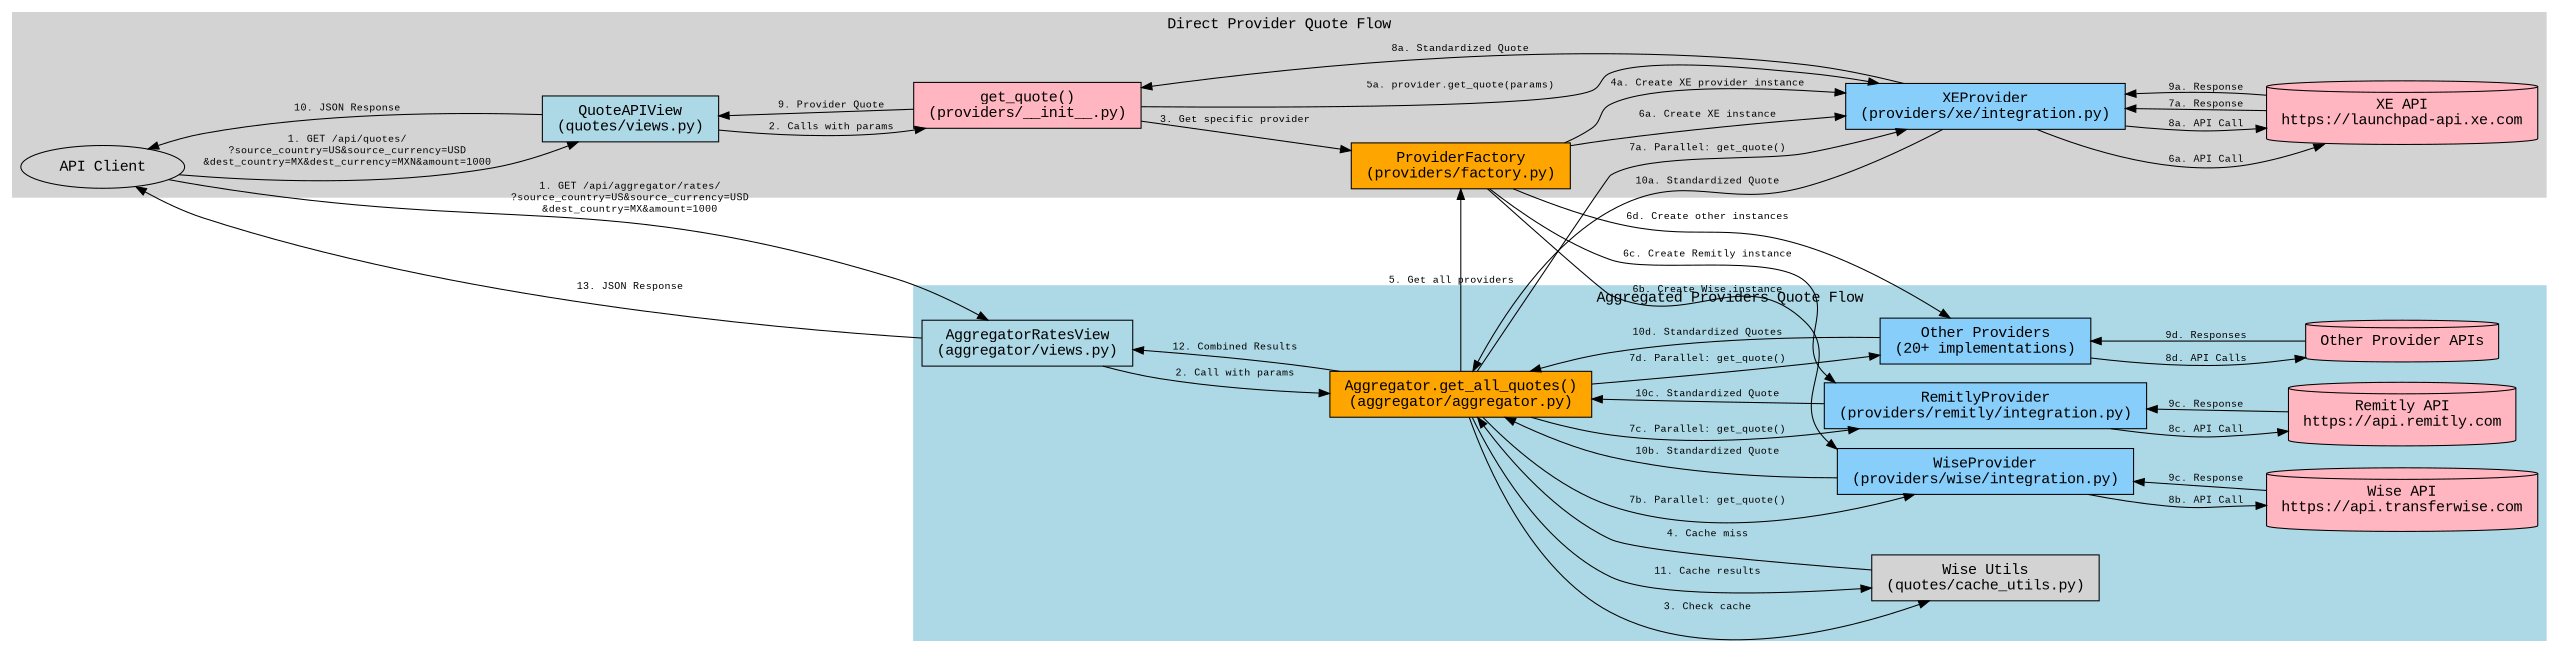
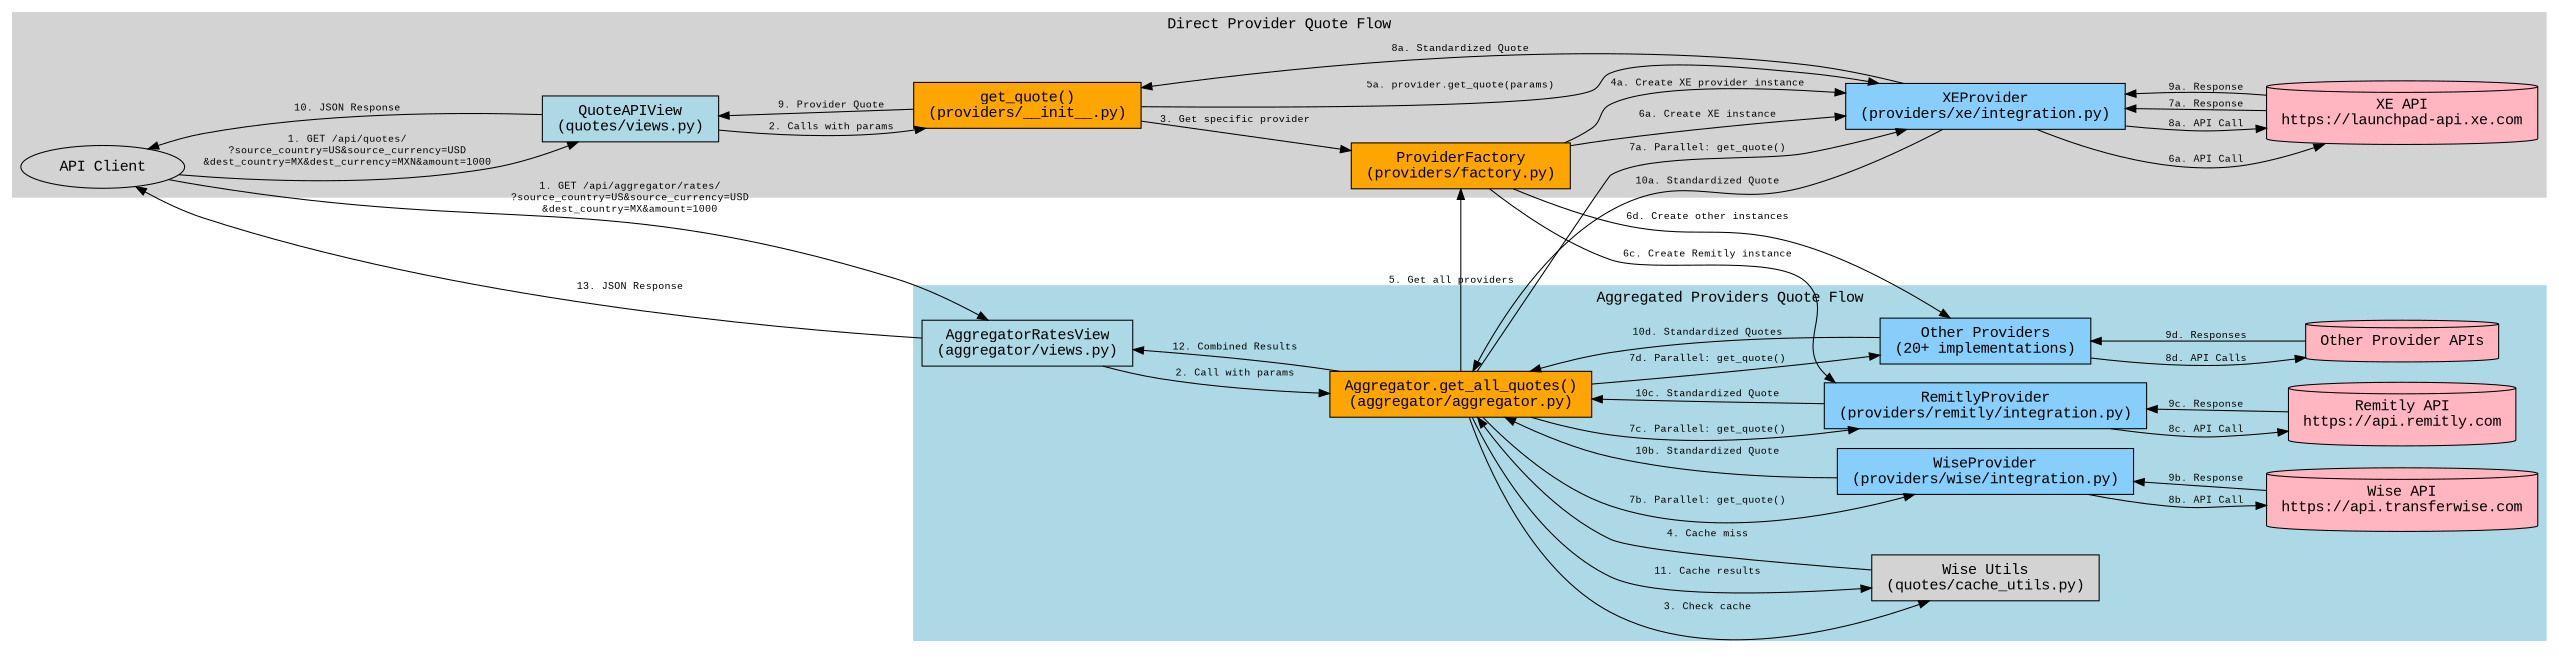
(1027, 105) -> (1027, 105)
(1695, 303) -> none
(2207, 478) -> (2207, 478)
